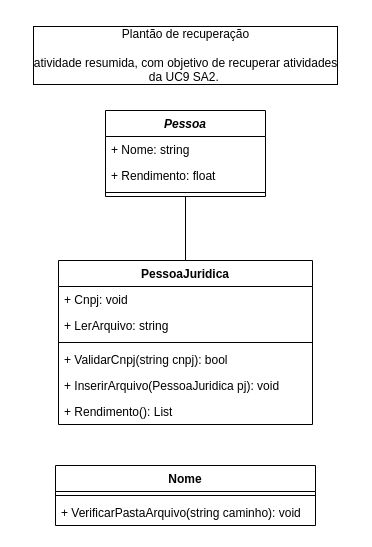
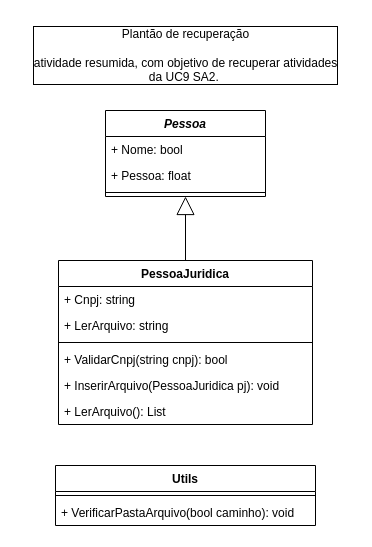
(152, 150) -> (145, 150)
(167, 176) -> (155, 176)
(186, 208) -> (186, 216)
(98, 300) -> (105, 300)
(123, 412) -> (123, 412)
(185, 479) -> (185, 479)
(197, 513) -> (190, 513)
